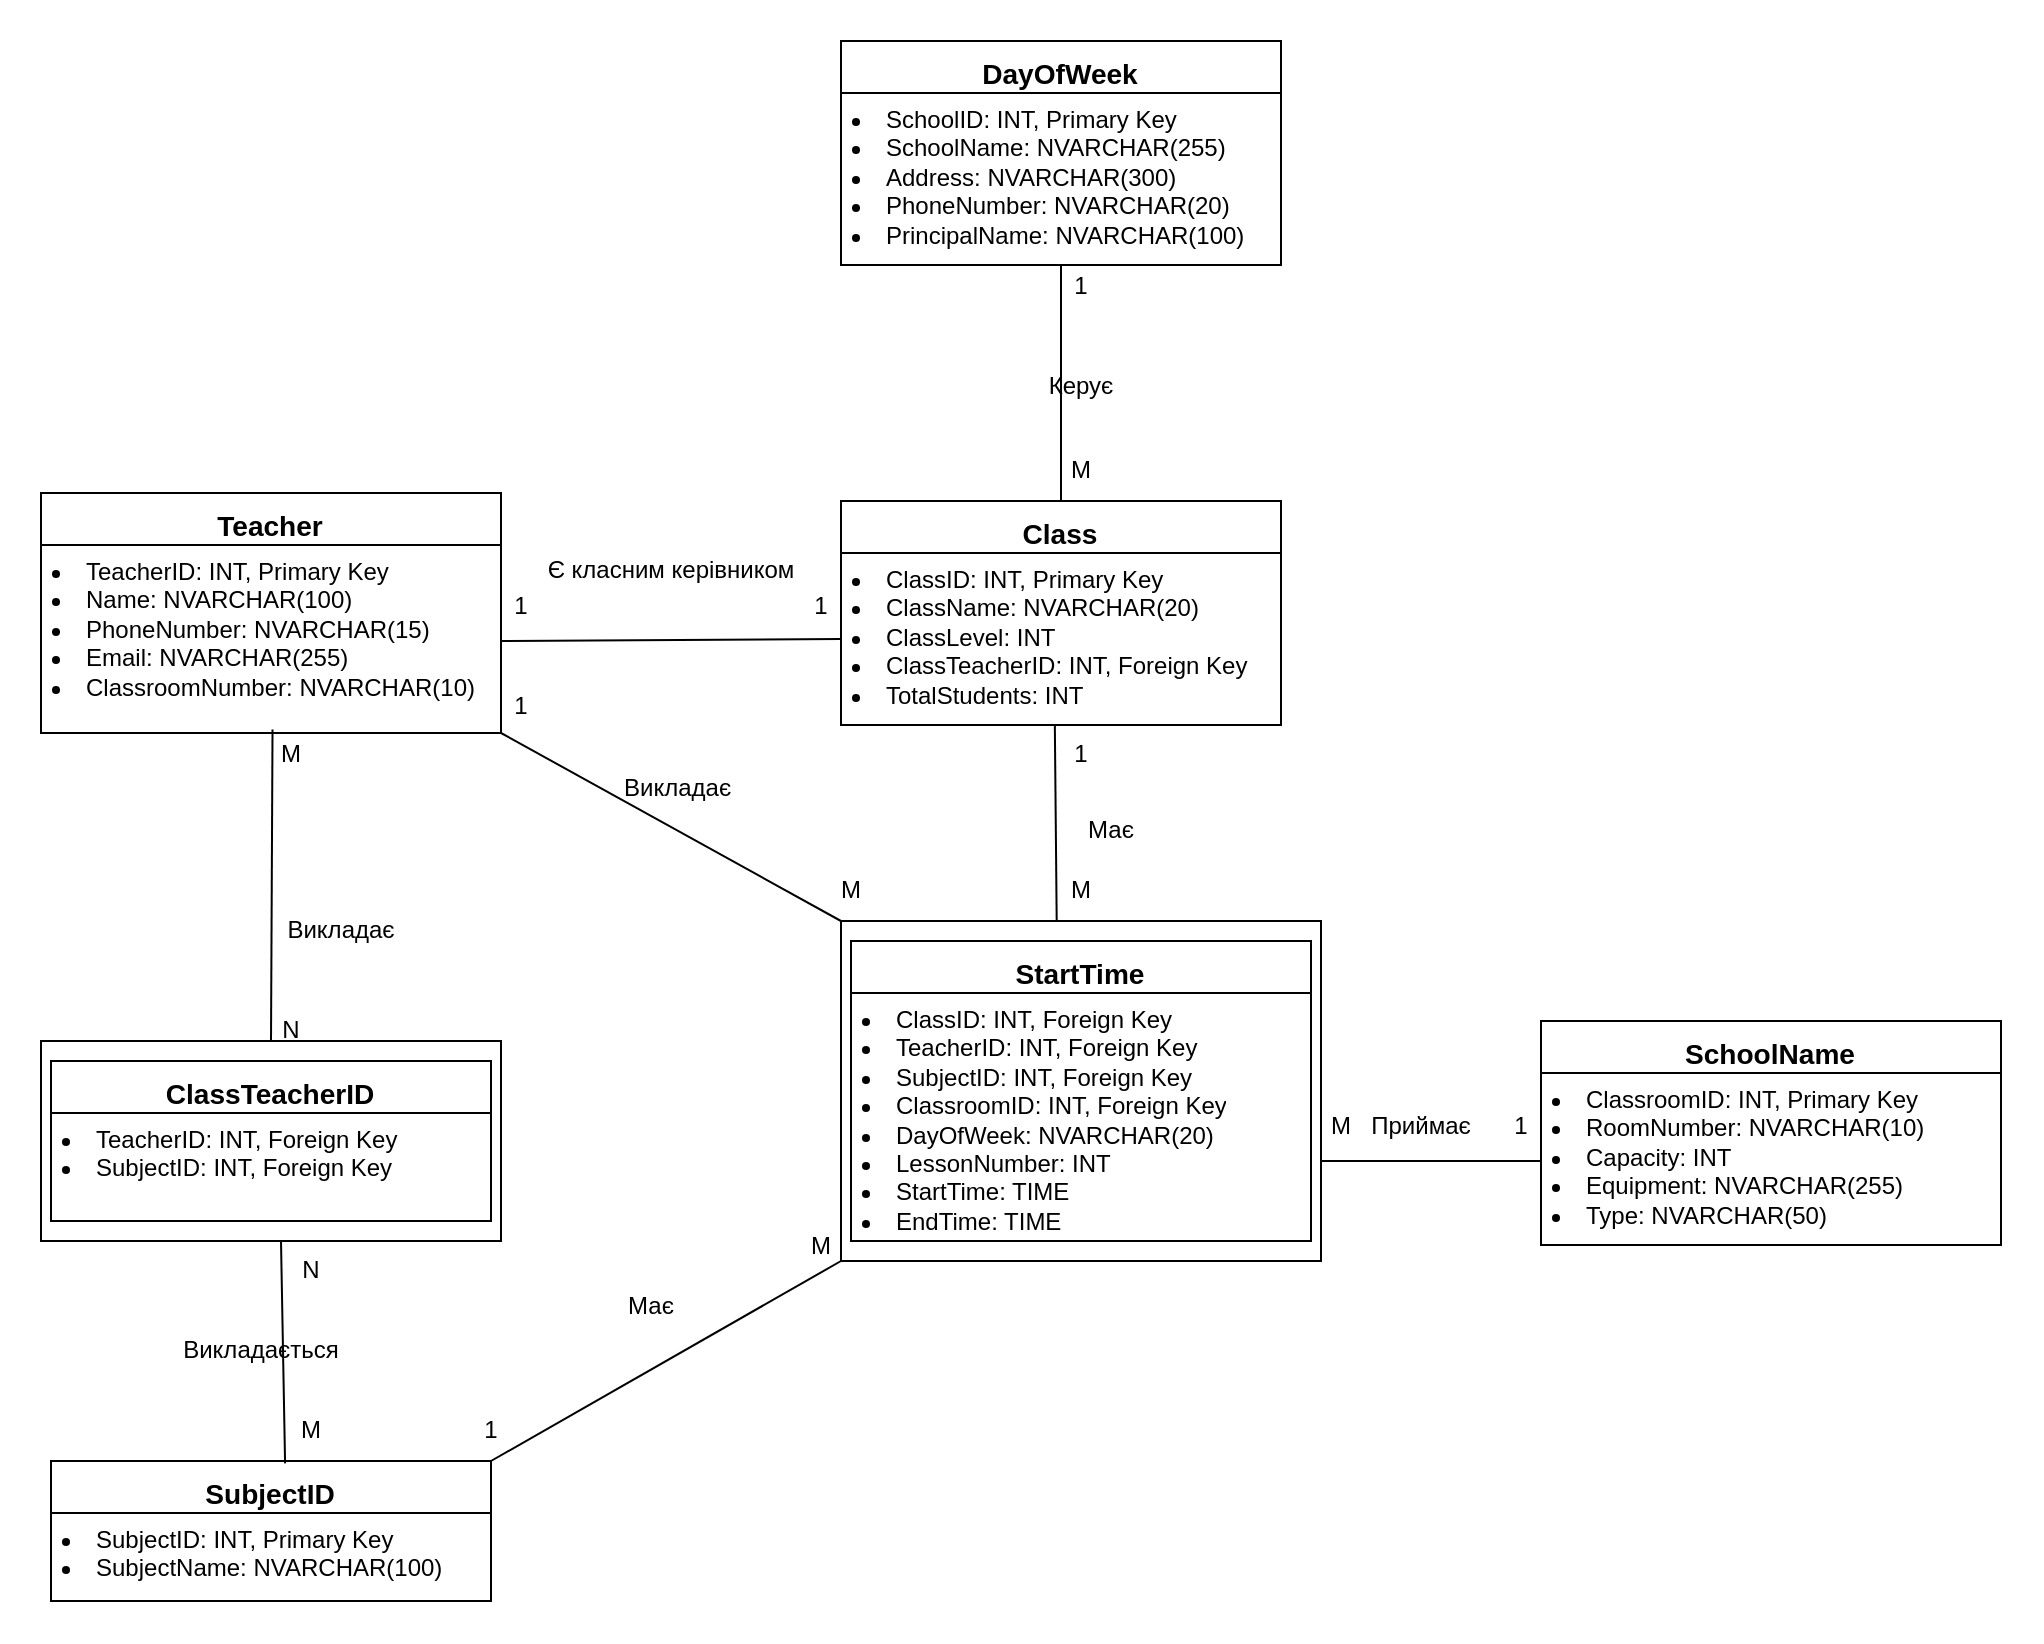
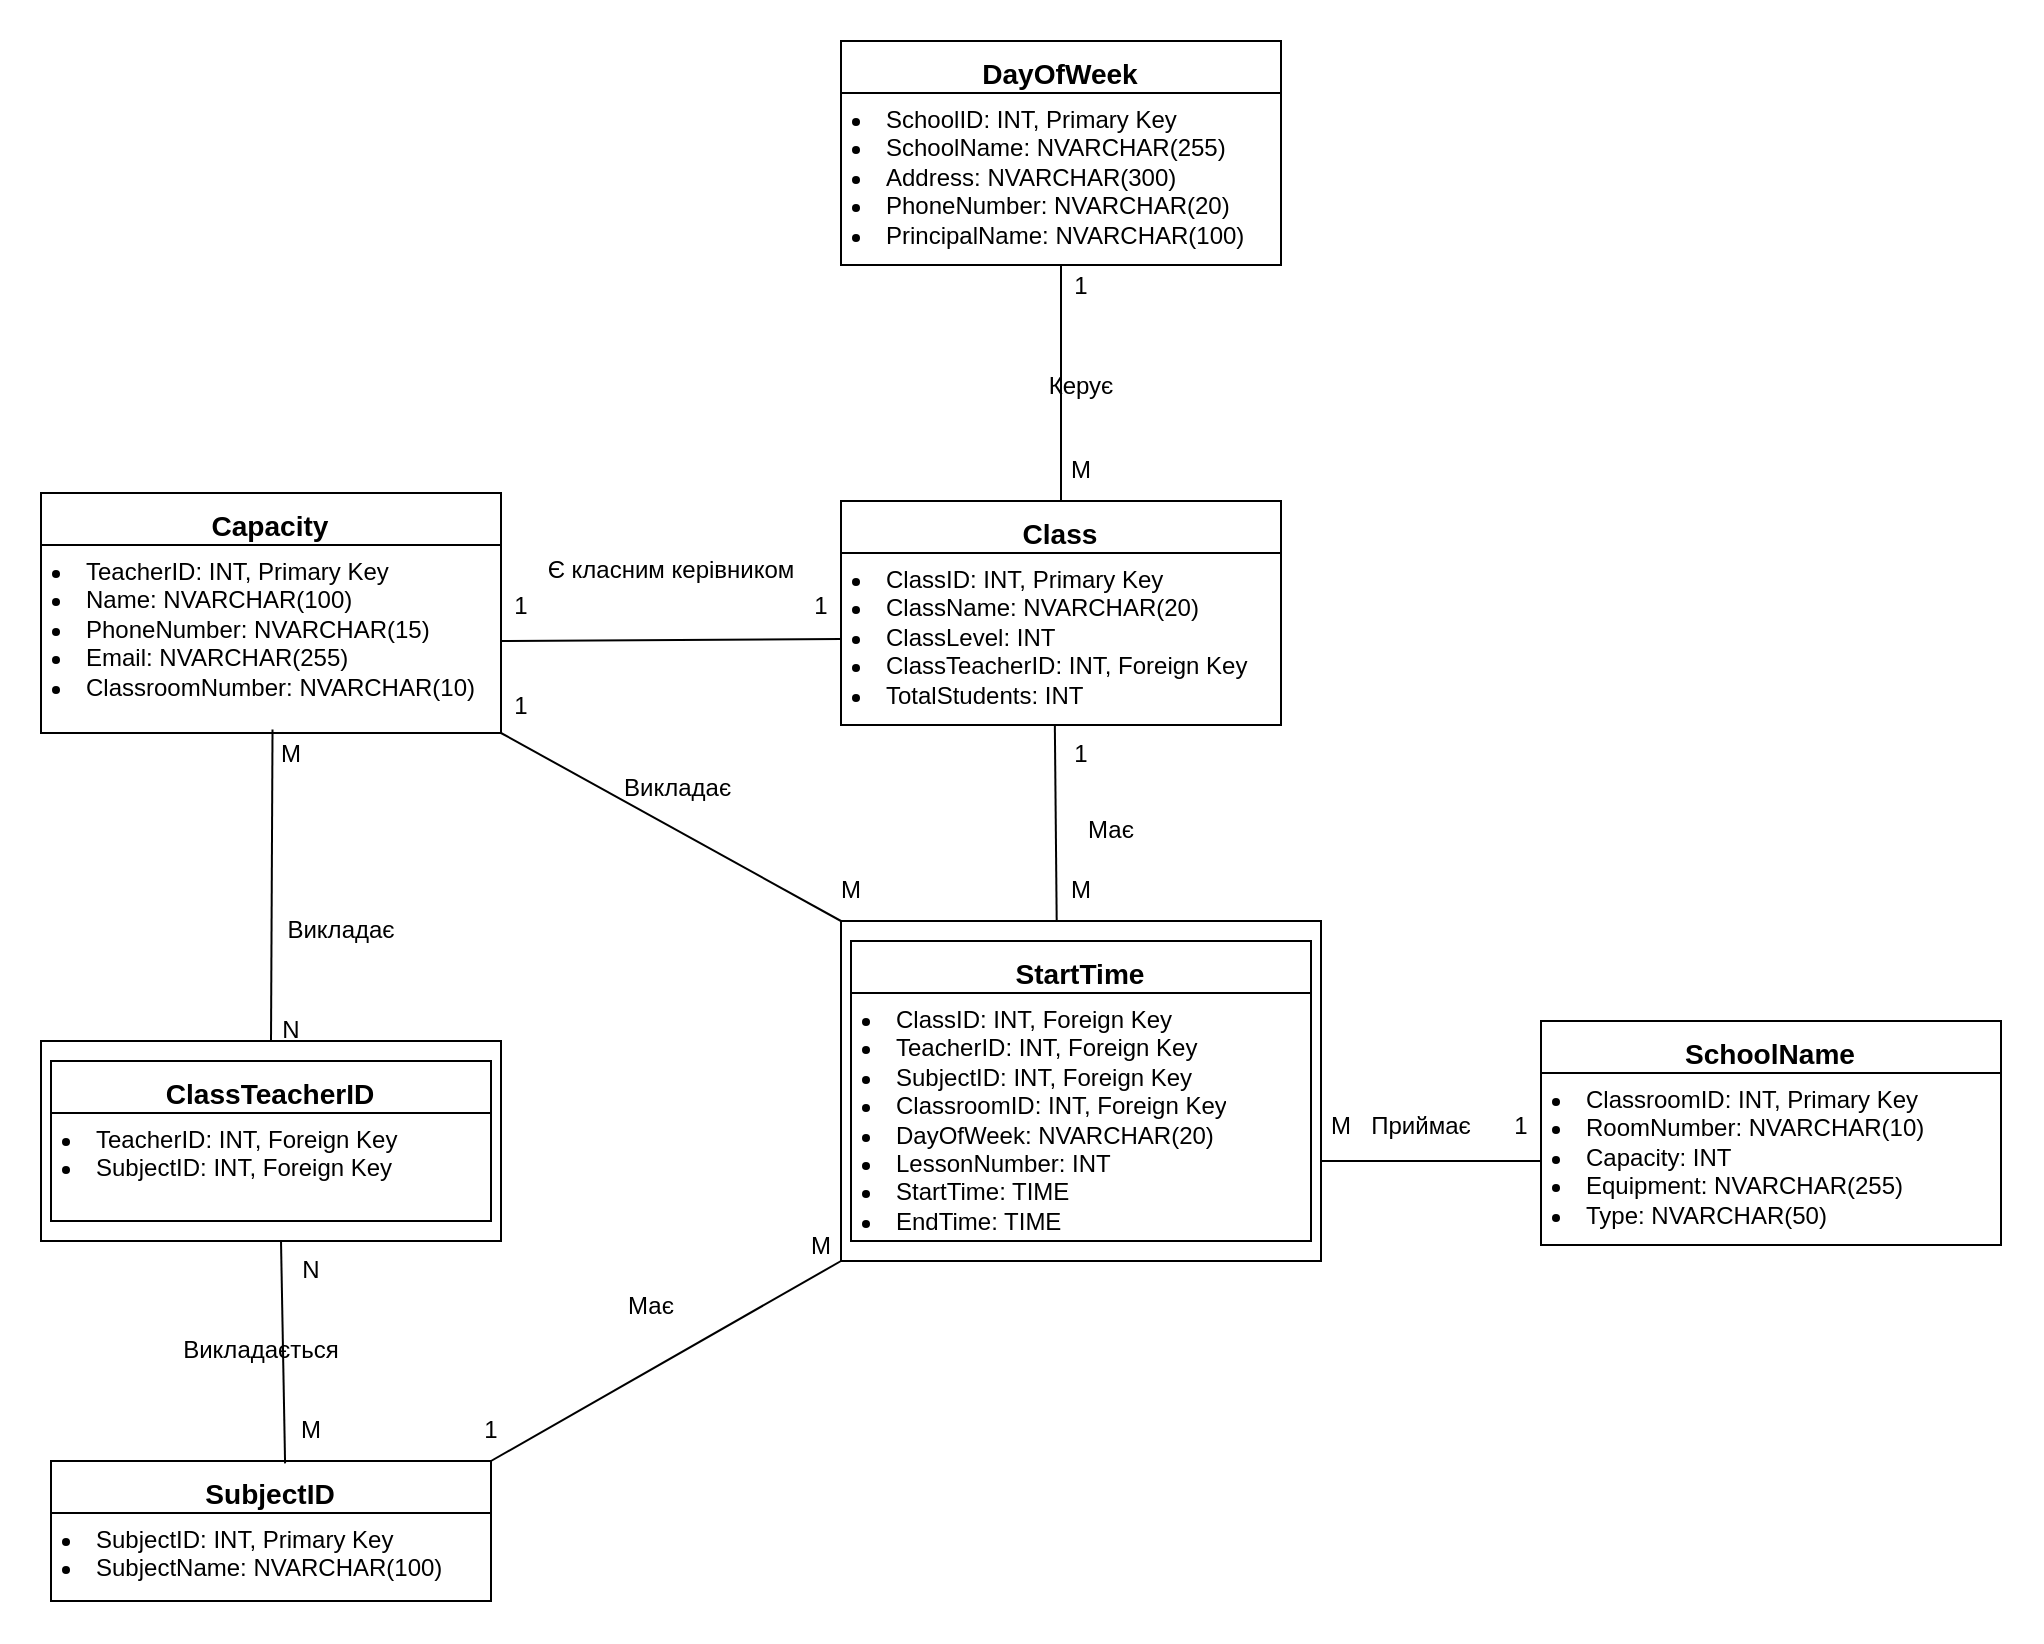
(271, 521) -> (271, 521)
